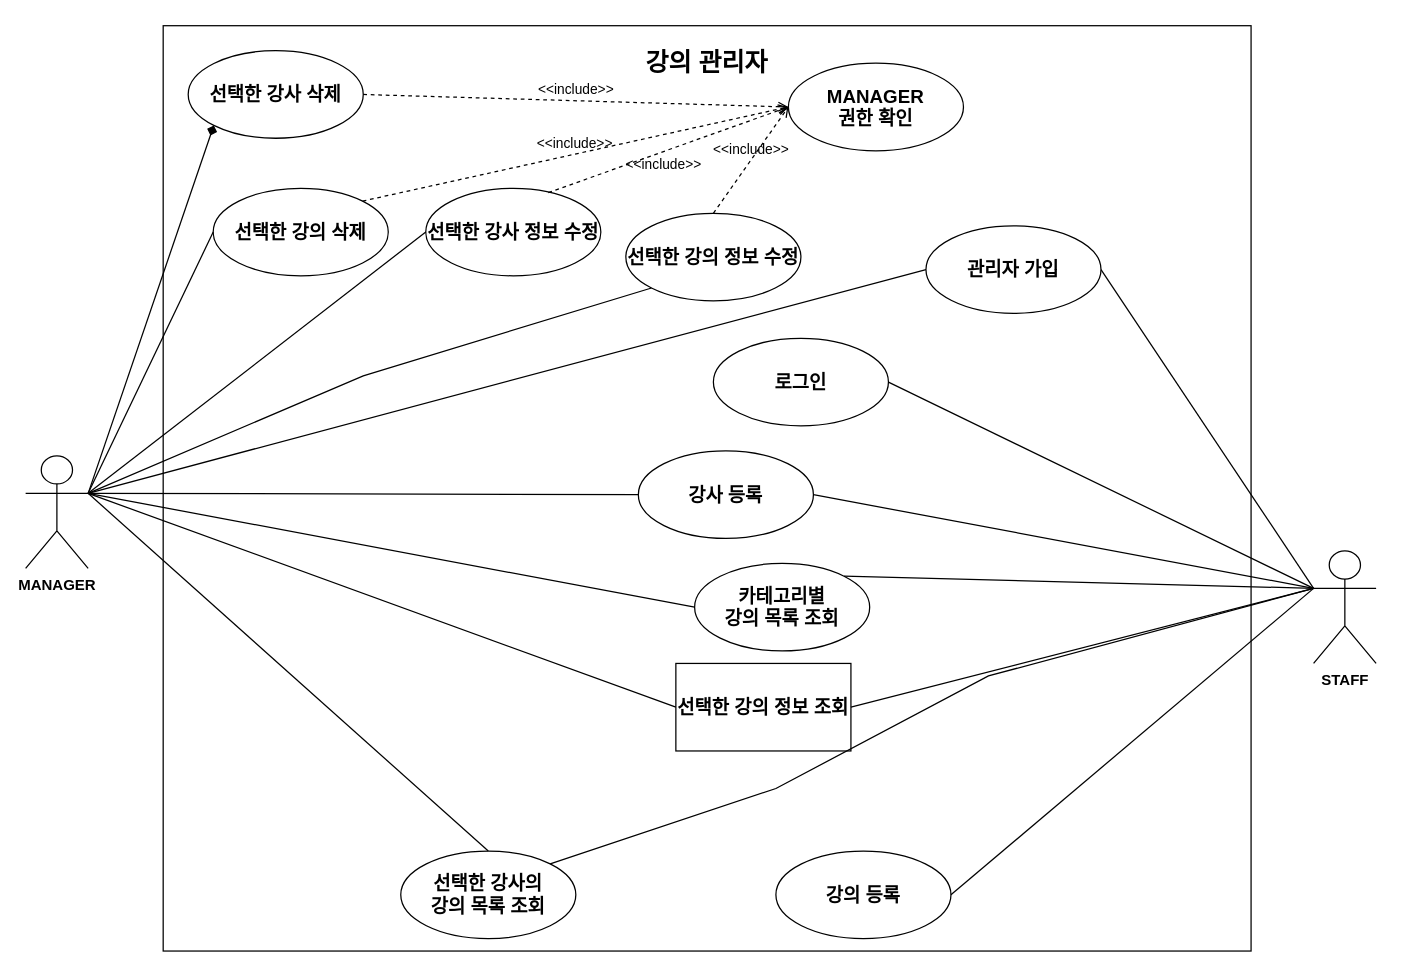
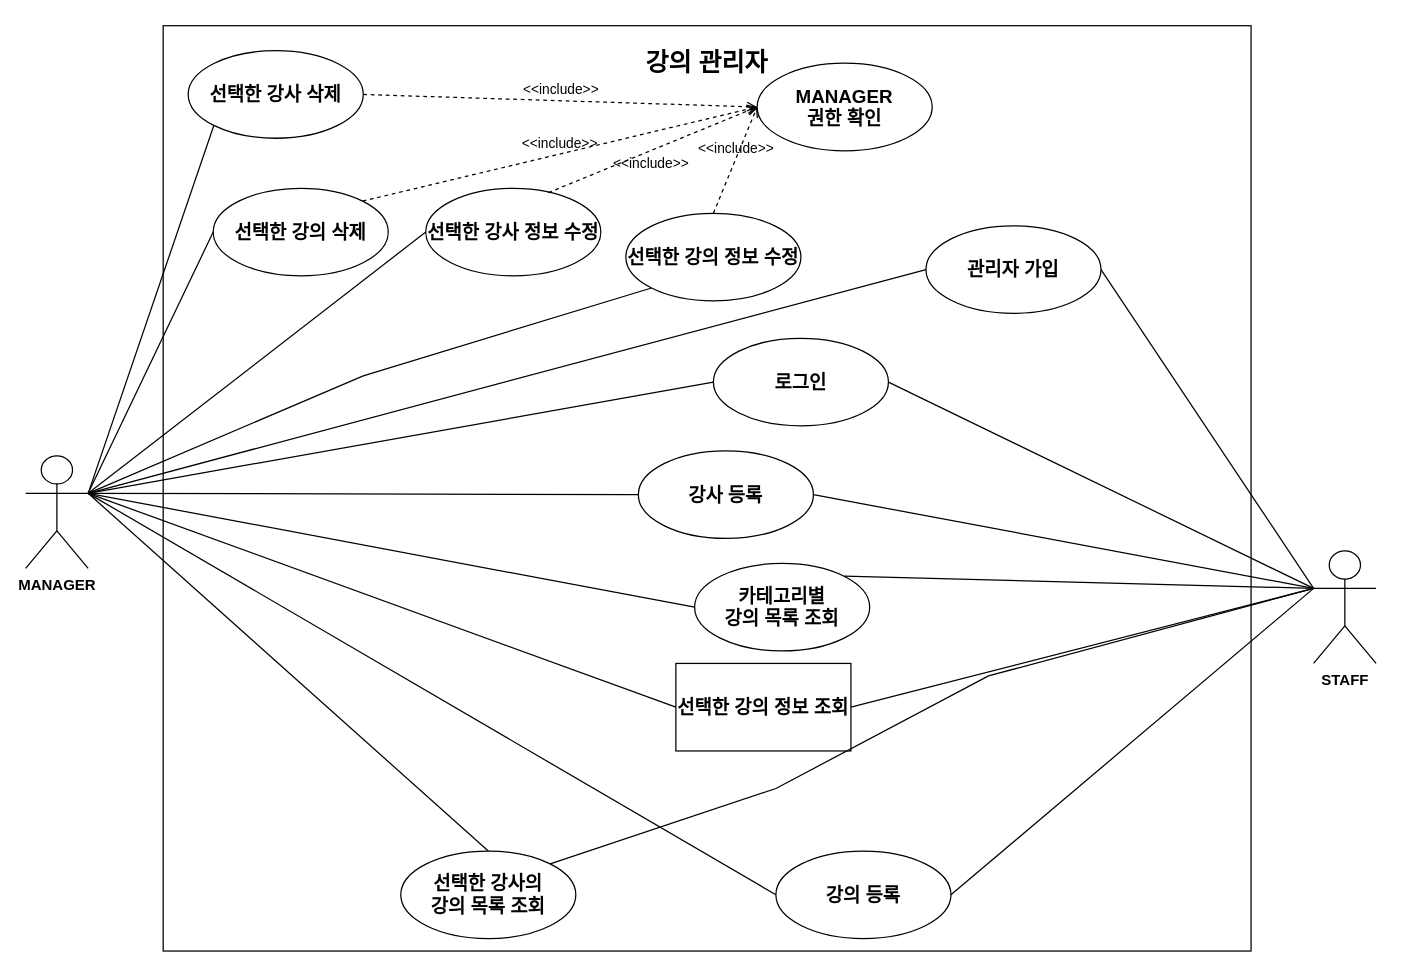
(876, 107) -> (844, 107)
(210, 135) -> (212, 131)
none -> (410, 436)
none -> (436, 696)
